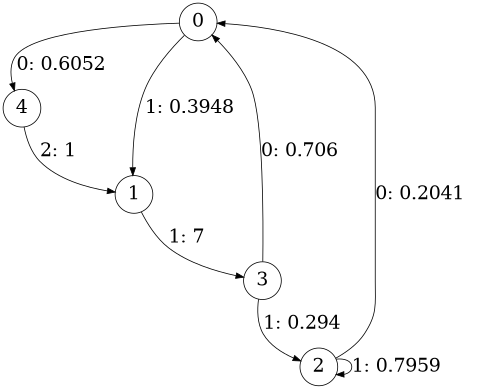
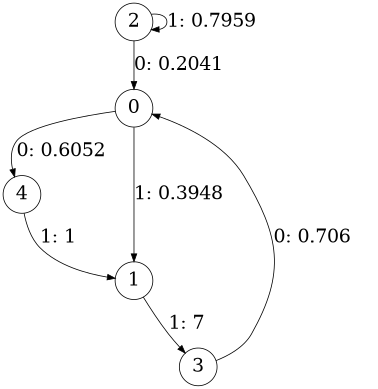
(81, 151) -> (81, 238)
(264, 335) -> none
